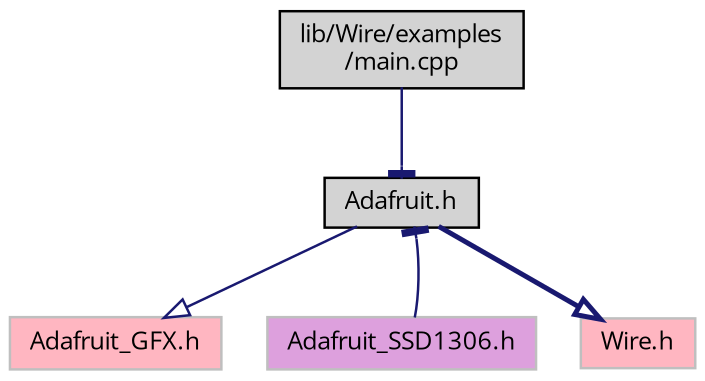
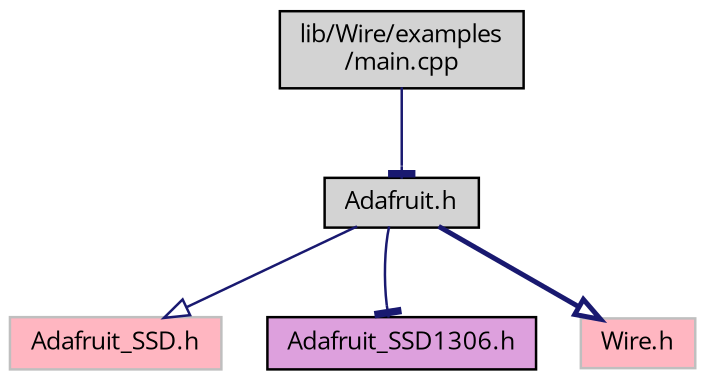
(418, 278) -> (385, 266)
(116, 343) -> (116, 343)
(402, 343) -> (402, 343)
